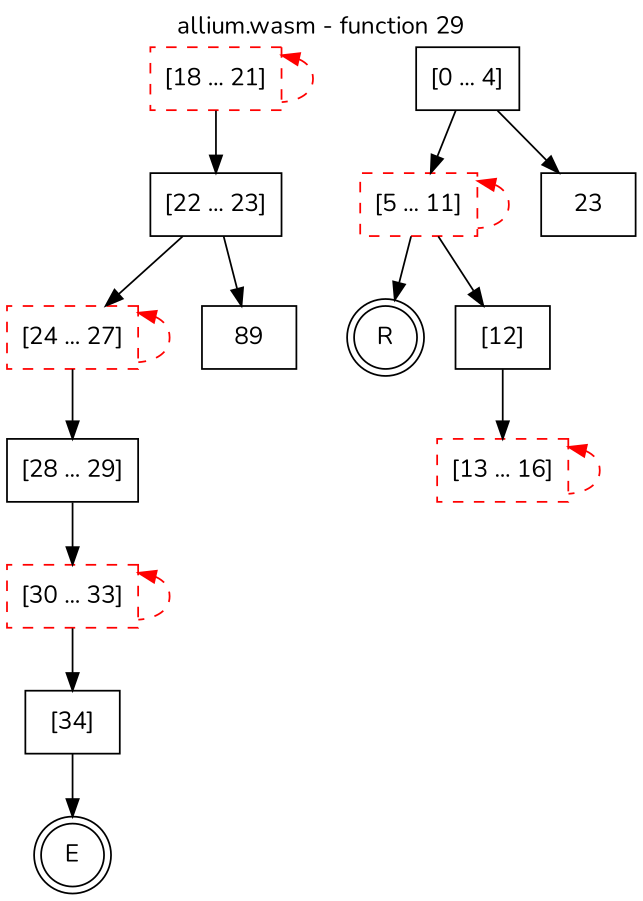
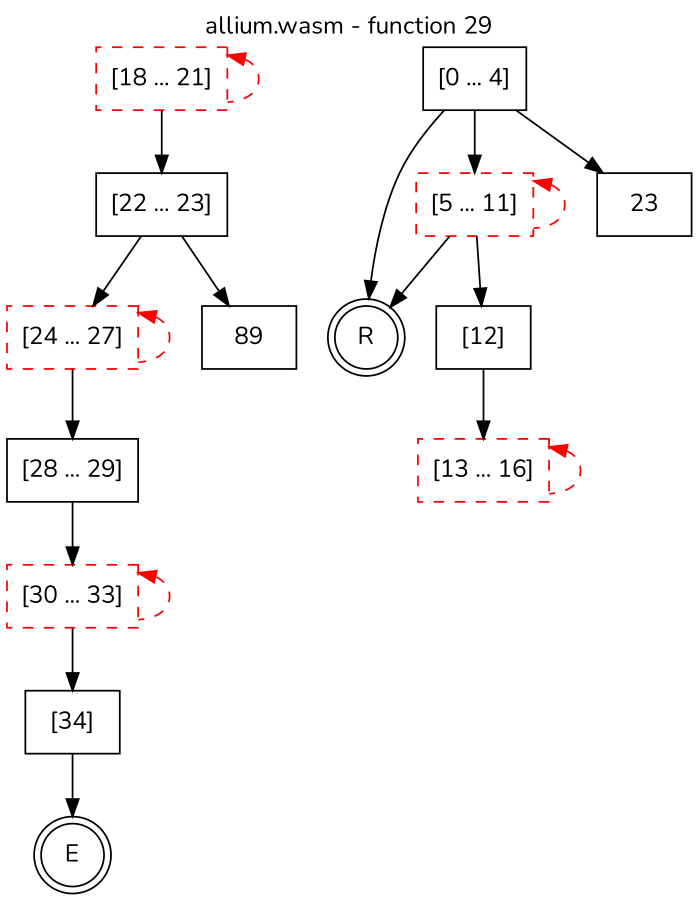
none -> (393, 189)
